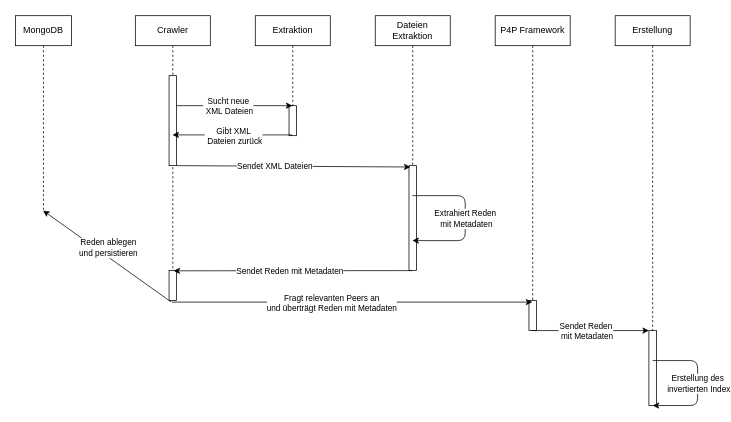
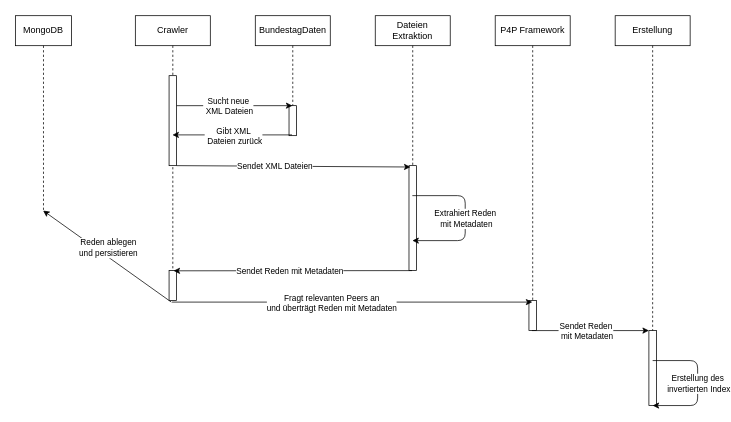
(293, 30) -> (293, 30)
